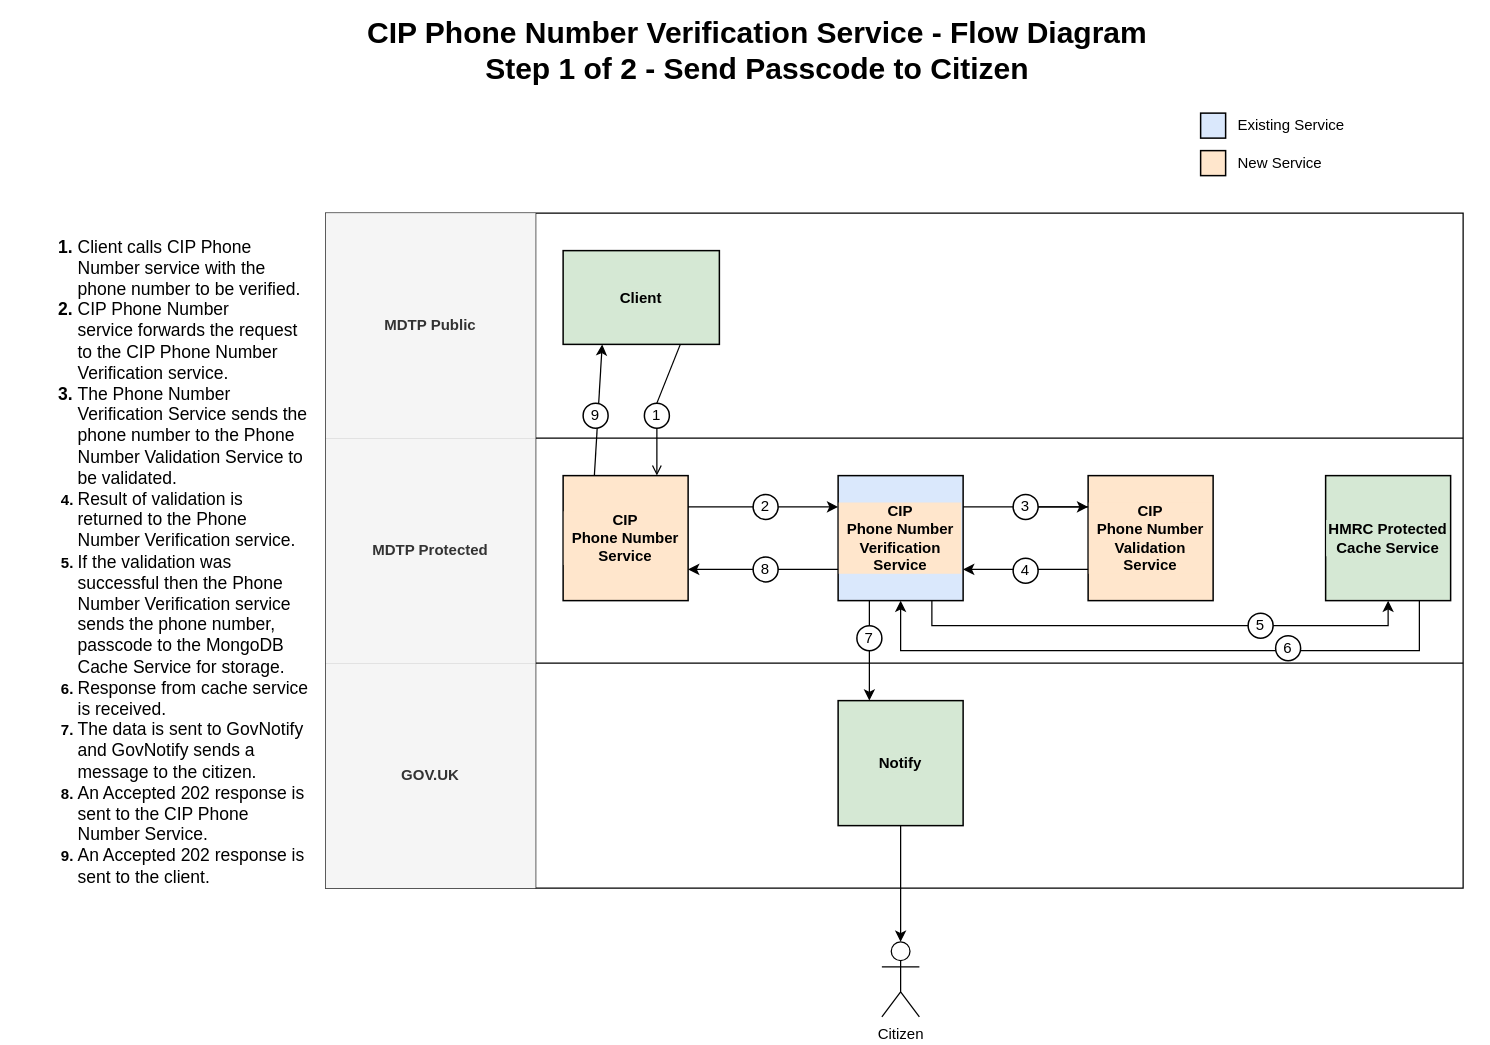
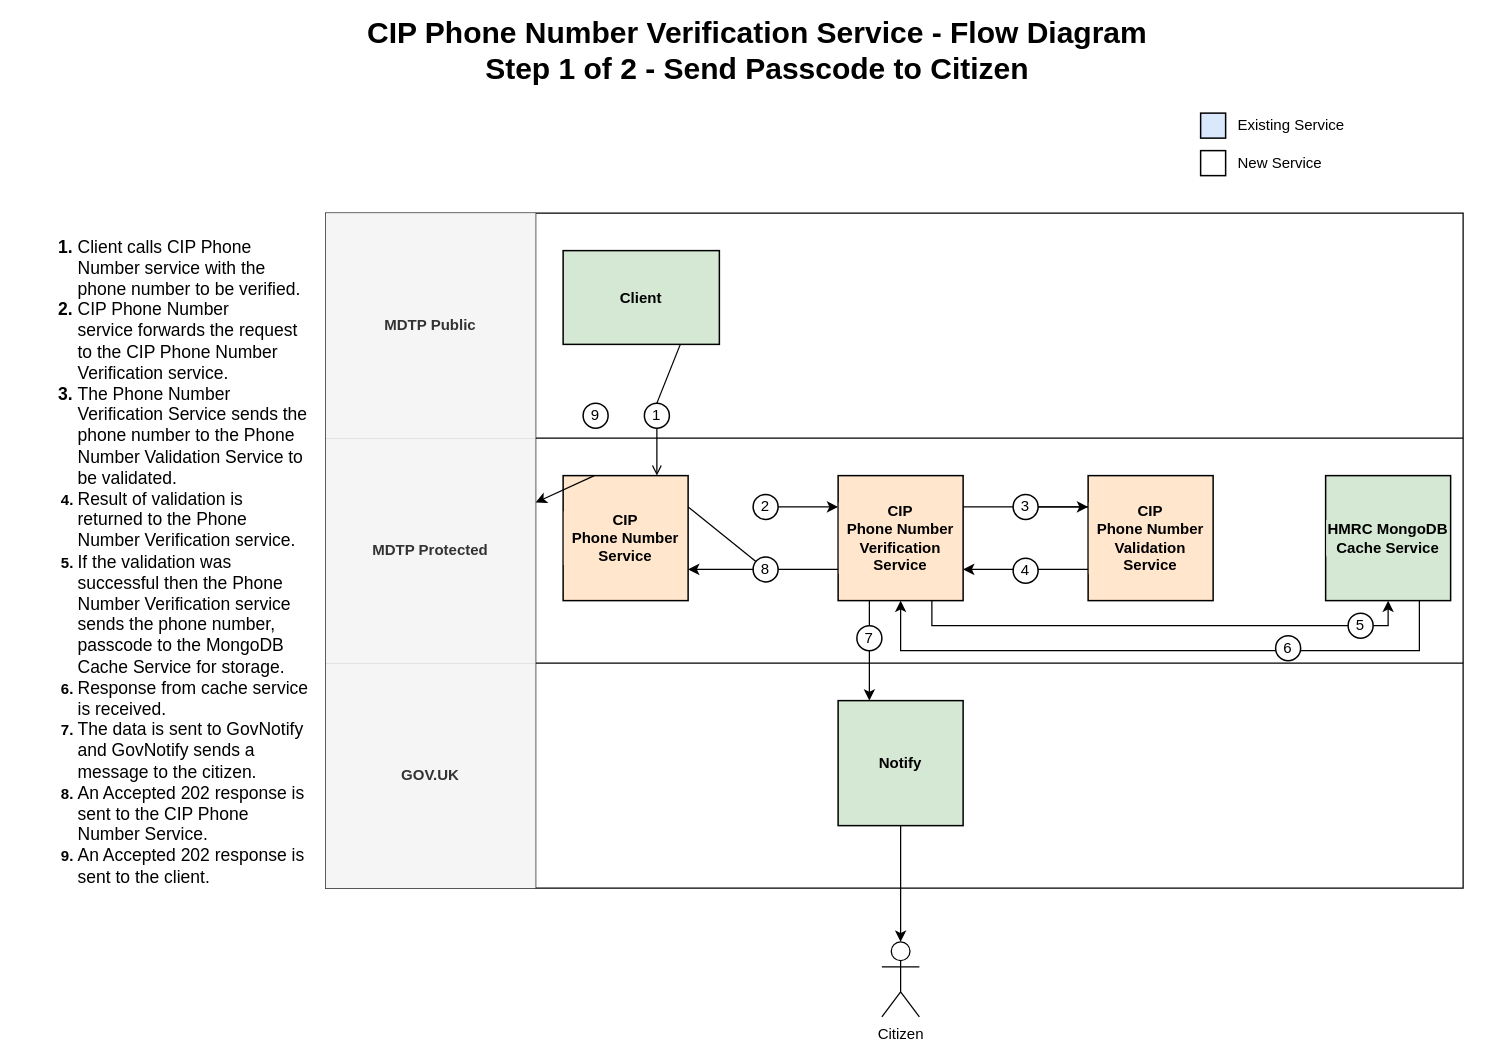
(1213, 163) -> (1213, 163)
(600, 378) -> (569, 487)
(720, 507) -> (722, 534)
(901, 538) -> (901, 538)
(1388, 538) -> (1388, 538)
(1261, 626) -> (1361, 626)
